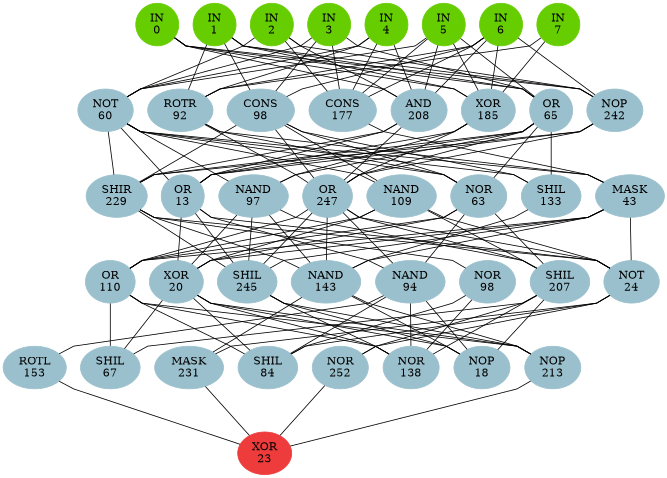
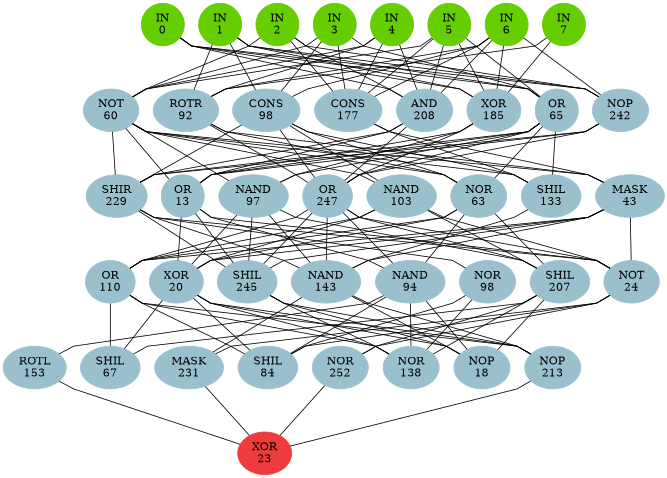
none -> (451, 153)
(402, 196) -> (402, 196)
